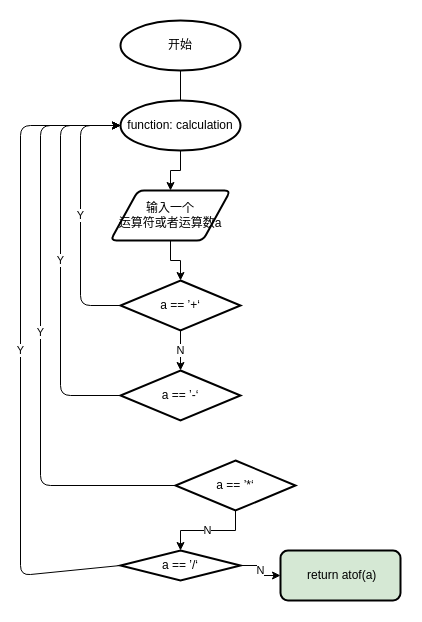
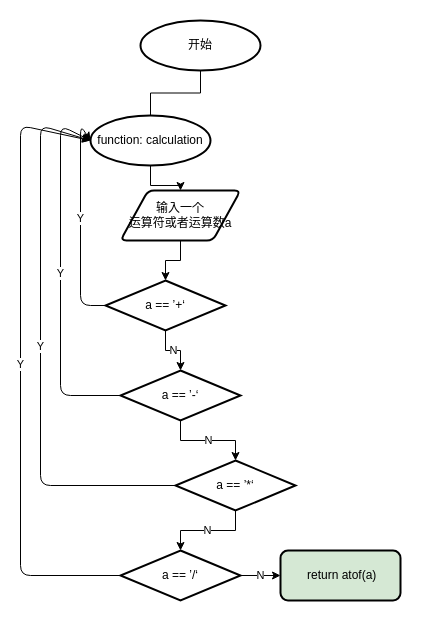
(181, 46) -> (201, 46)
(181, 126) -> (151, 141)
(171, 216) -> (181, 216)
(181, 306) -> (166, 306)
none -> (205, 441)
(181, 566) -> (181, 576)
